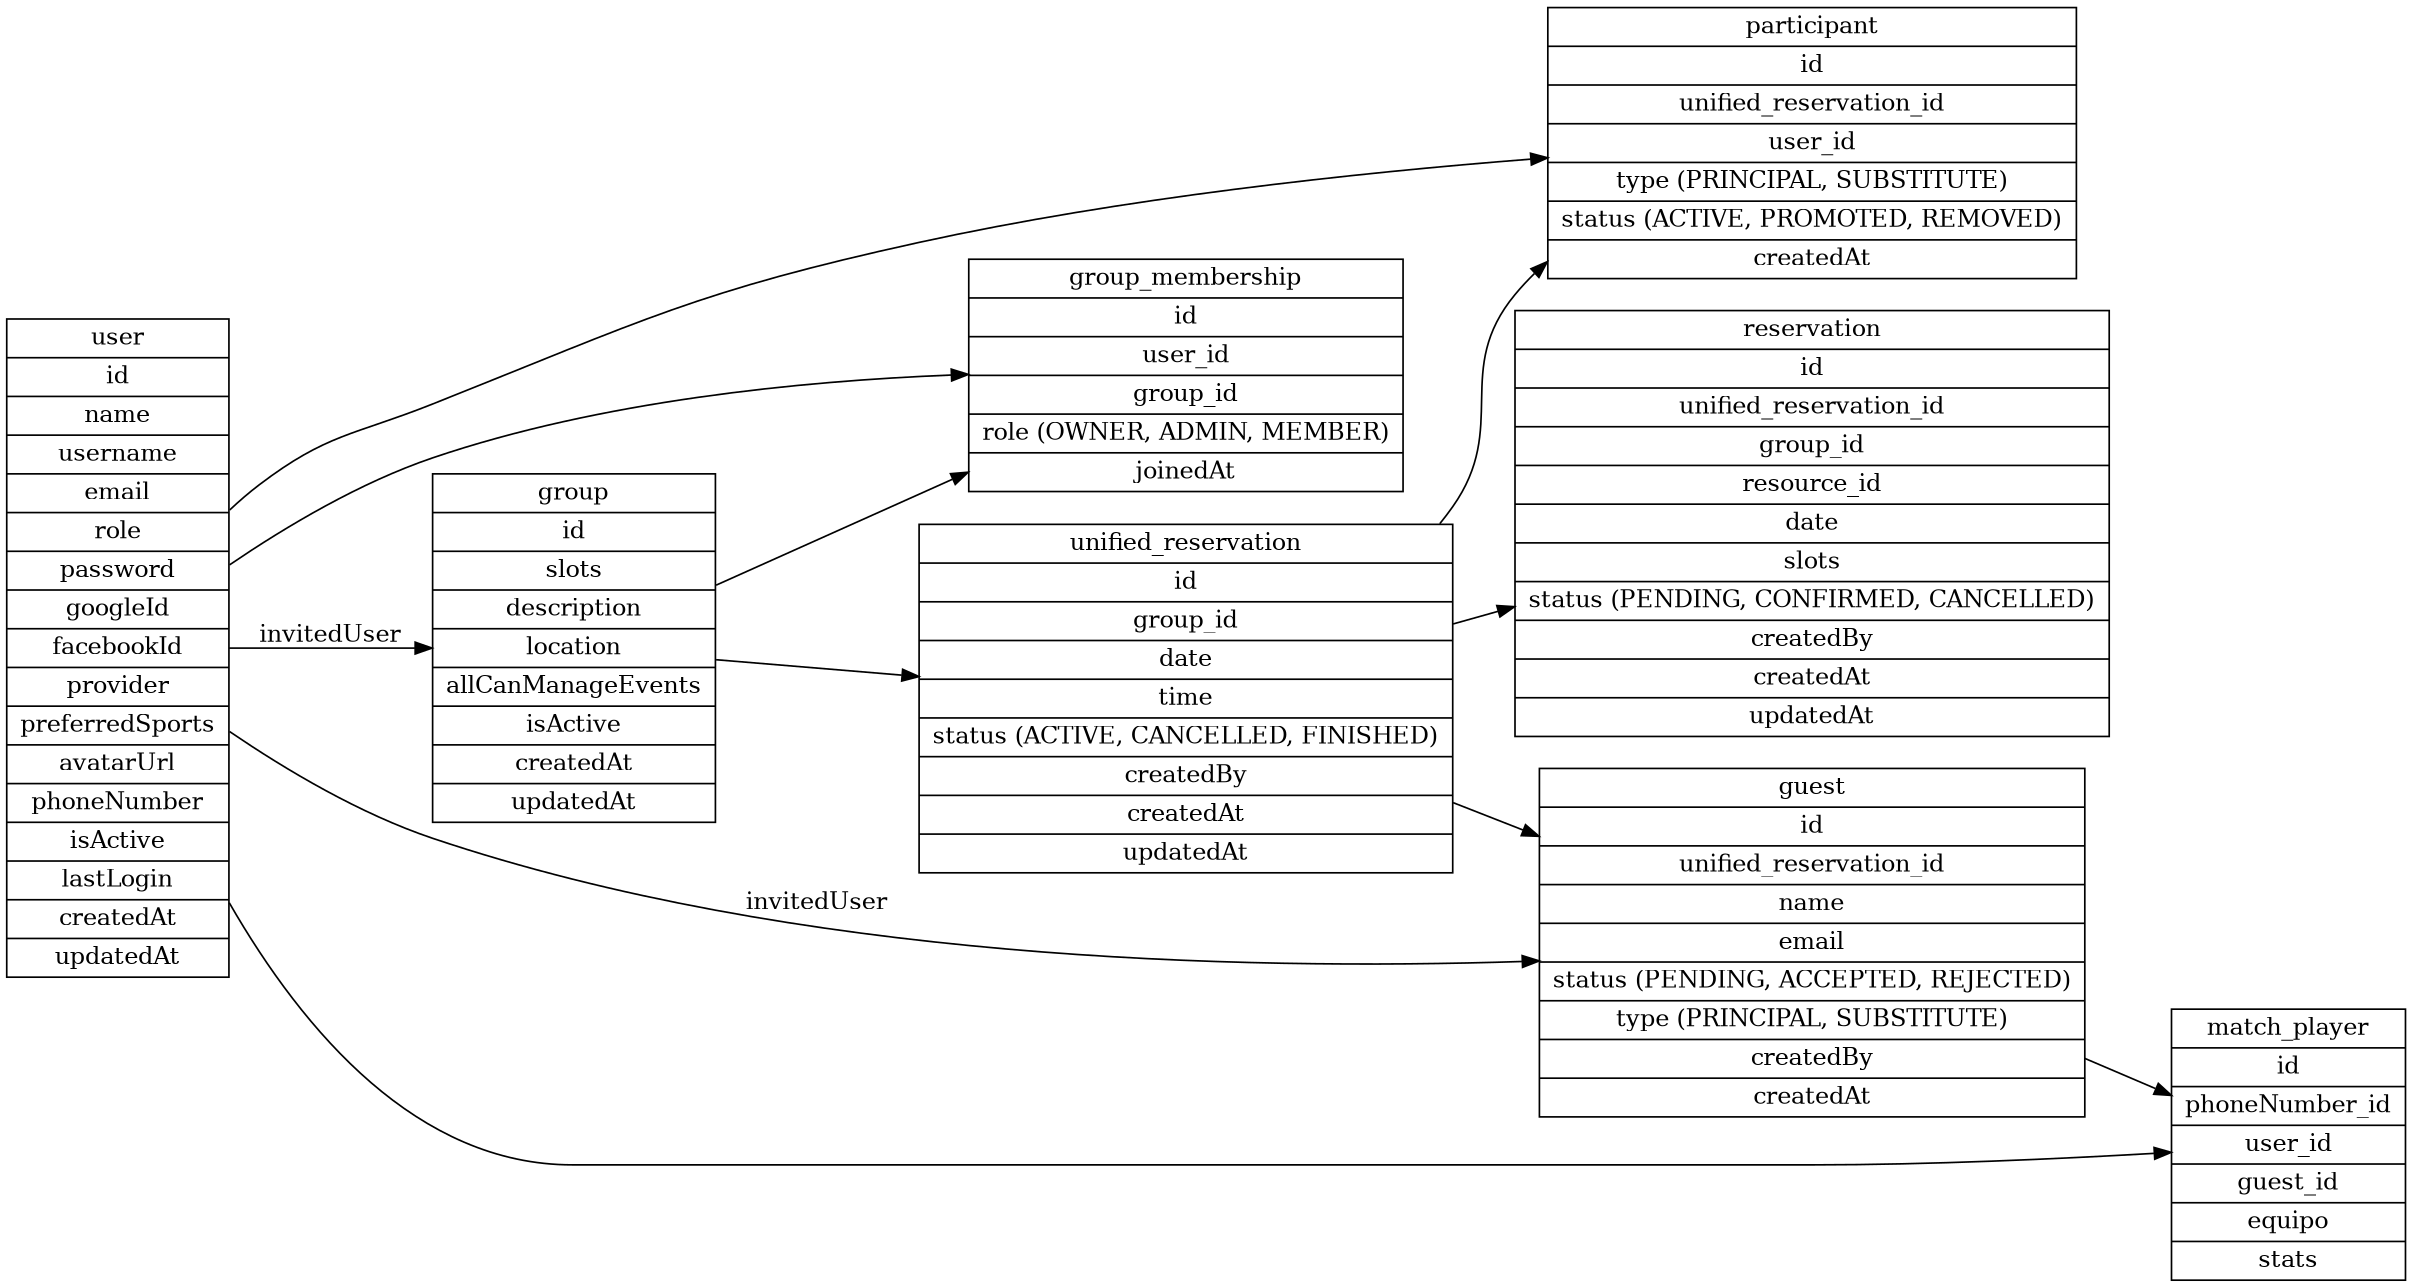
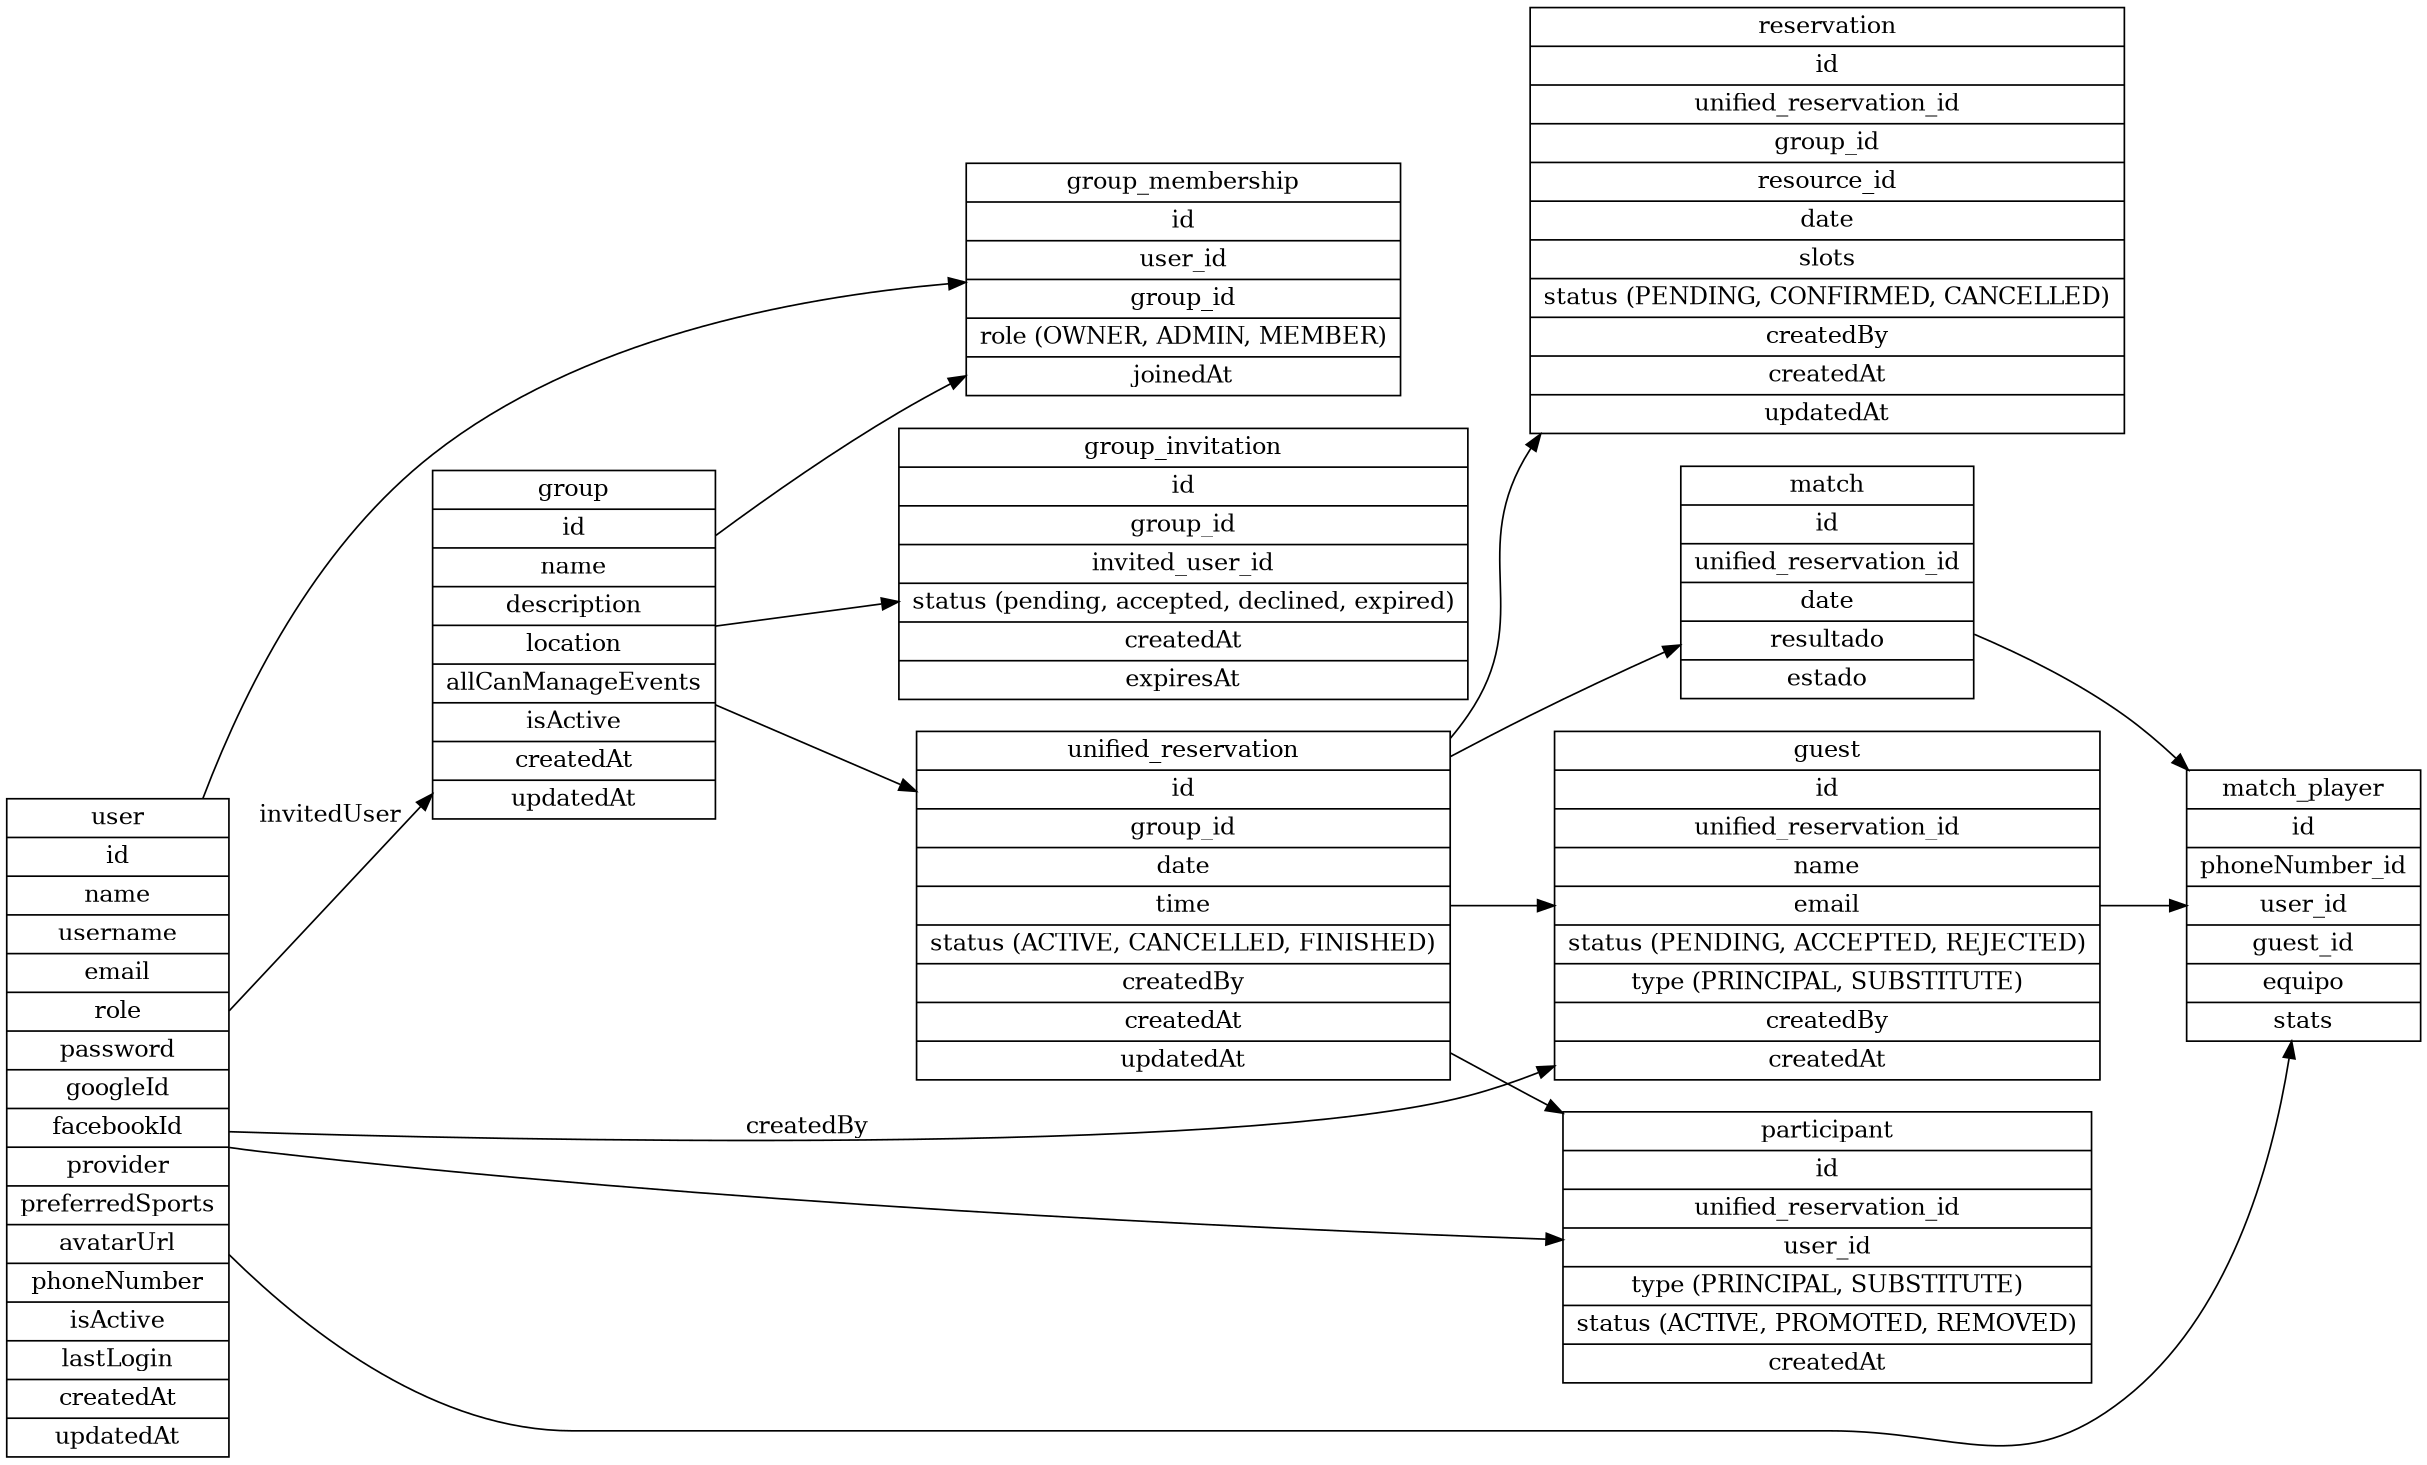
none -> (1183, 564)
(574, 570) -> (574, 566)
none -> (1827, 582)
(817, 903) -> (807, 1127)
